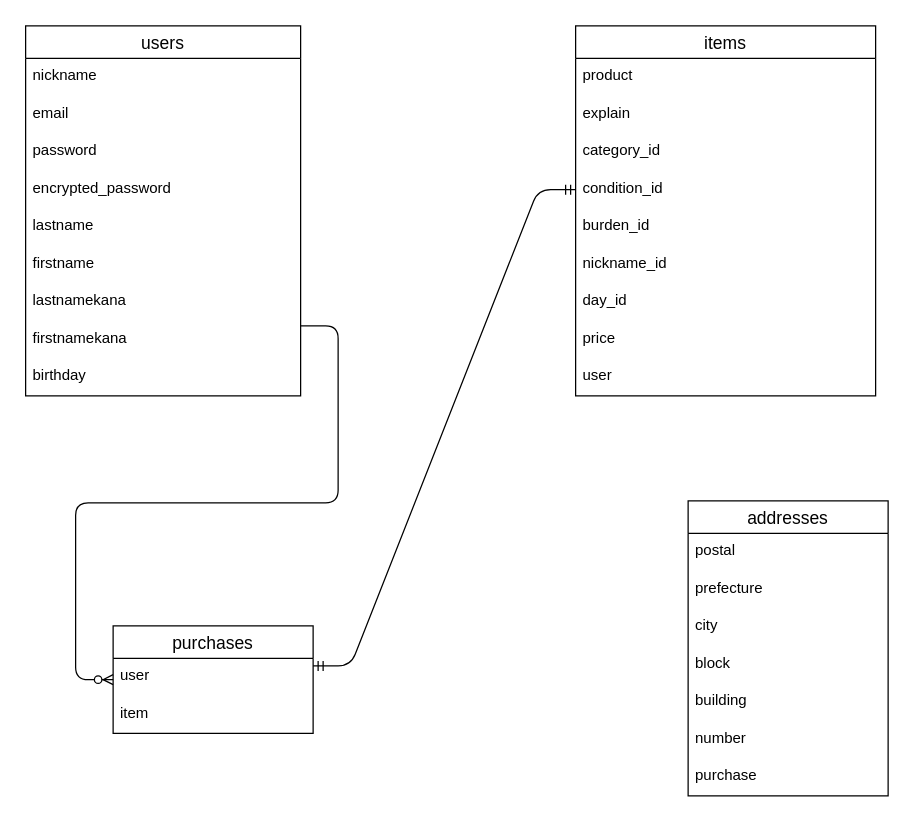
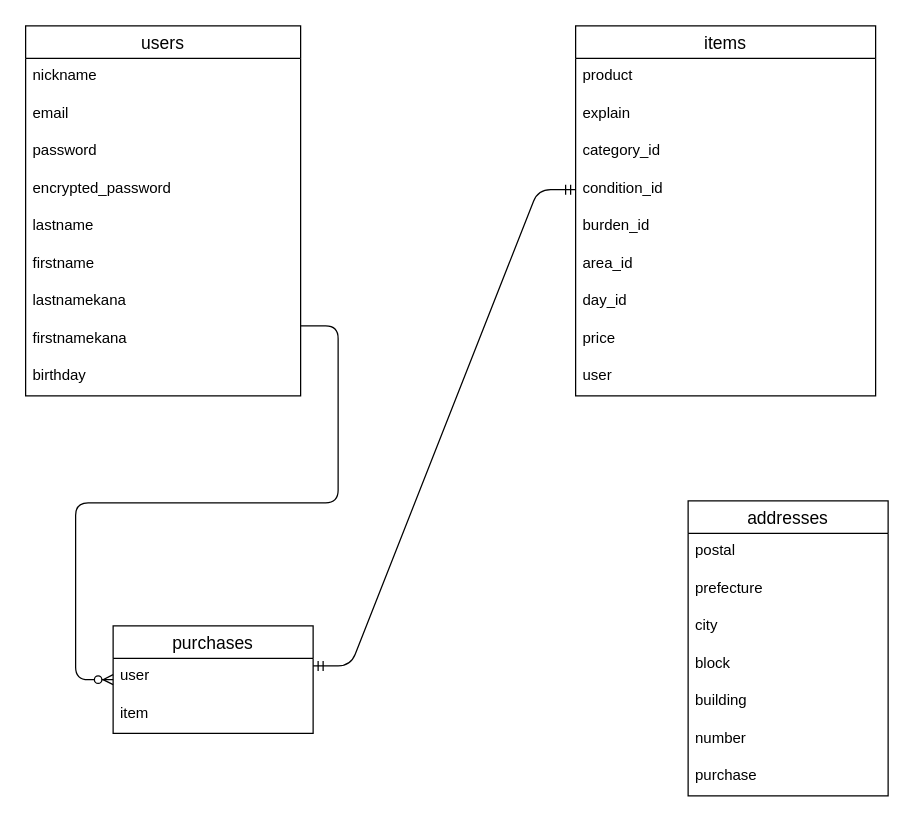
(625, 263) -> (610, 263)
